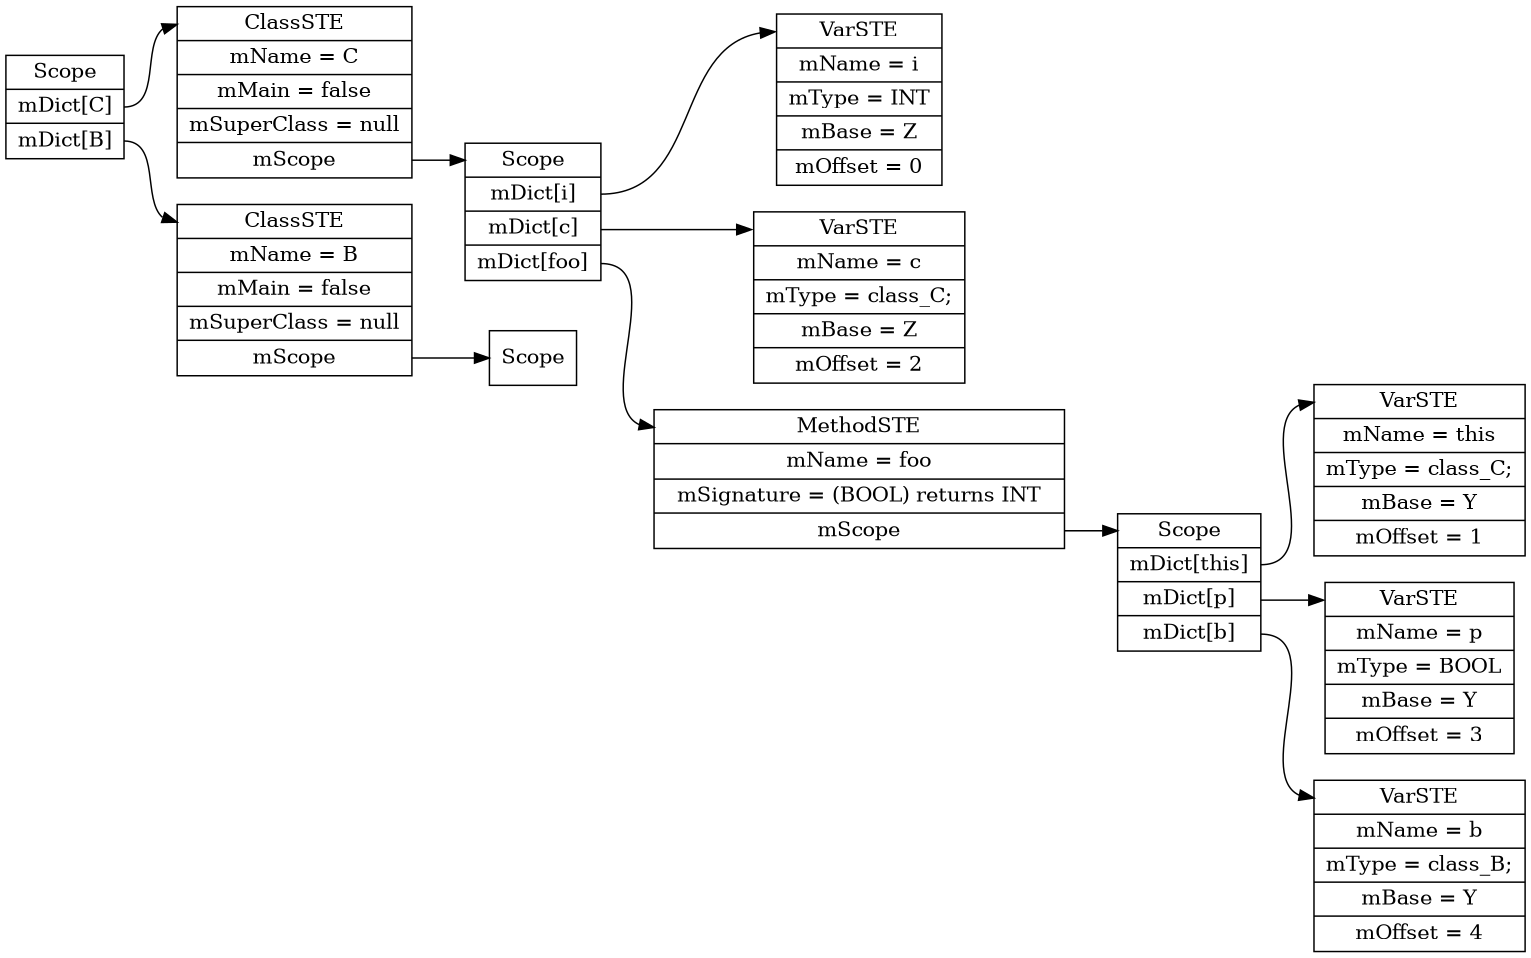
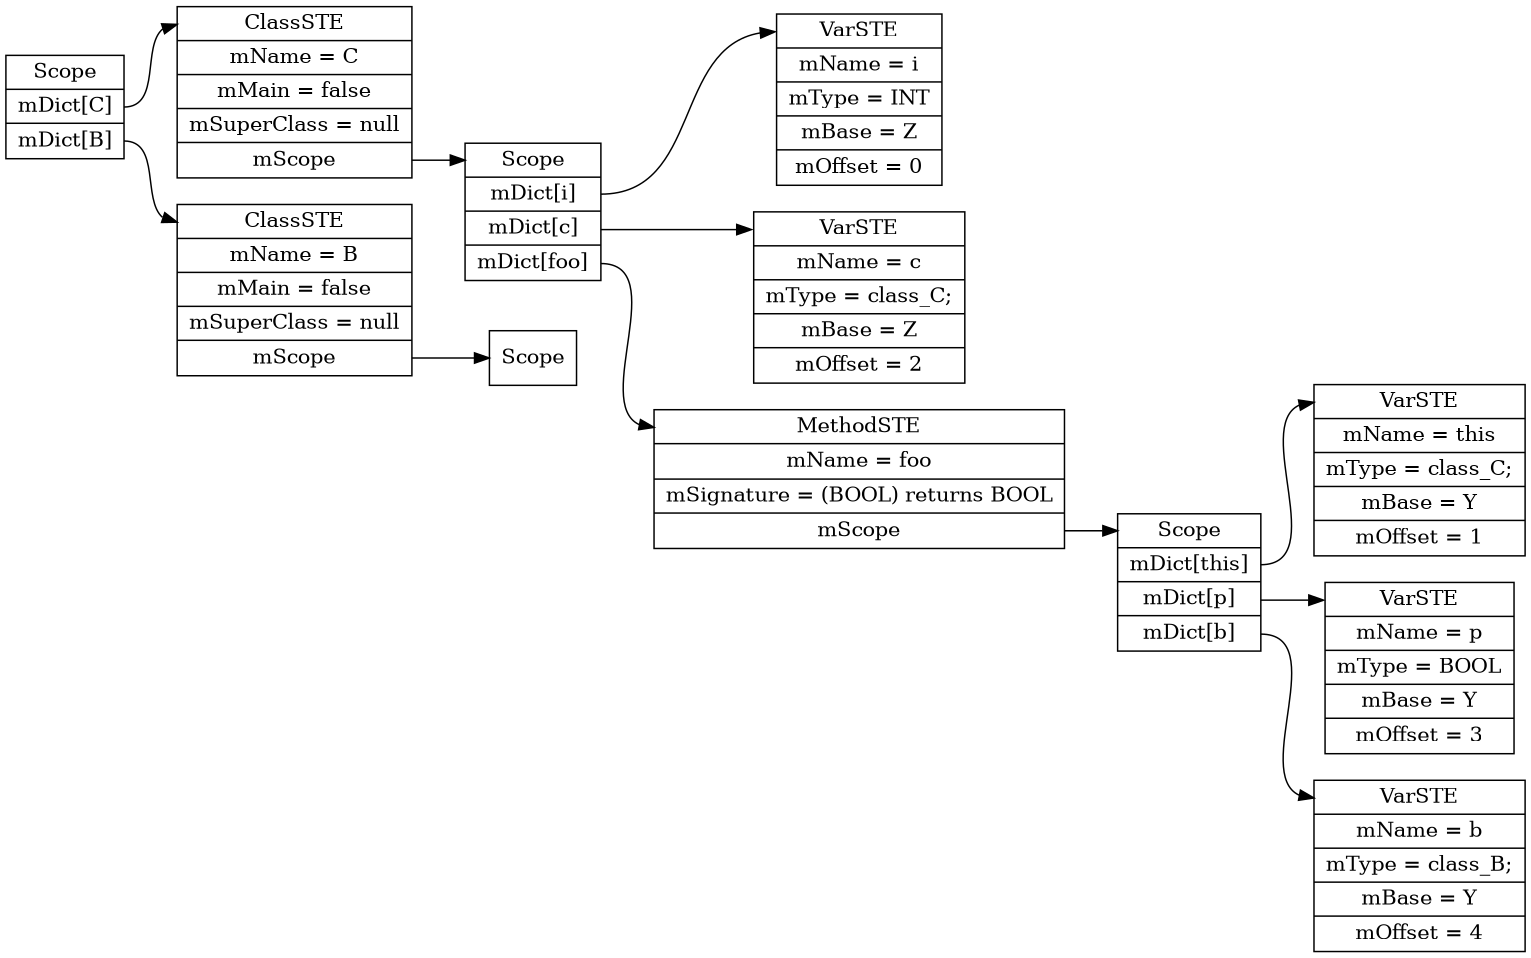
(859, 495) -> (859, 495)
